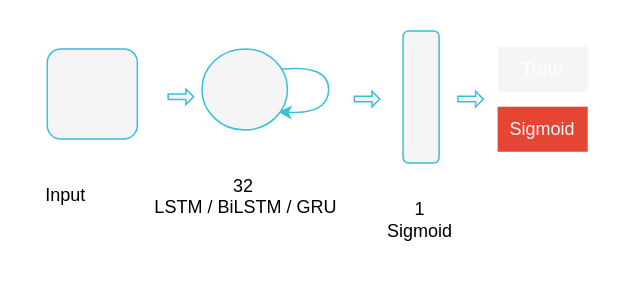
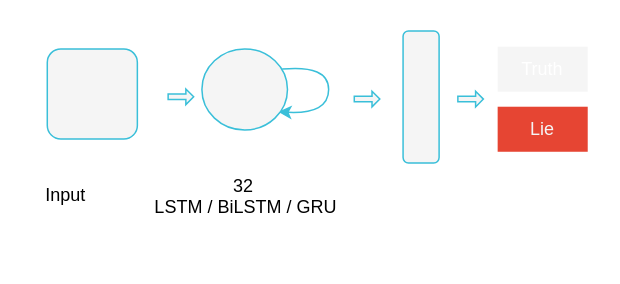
(542, 130) -> (542, 130)
(419, 219) -> none
